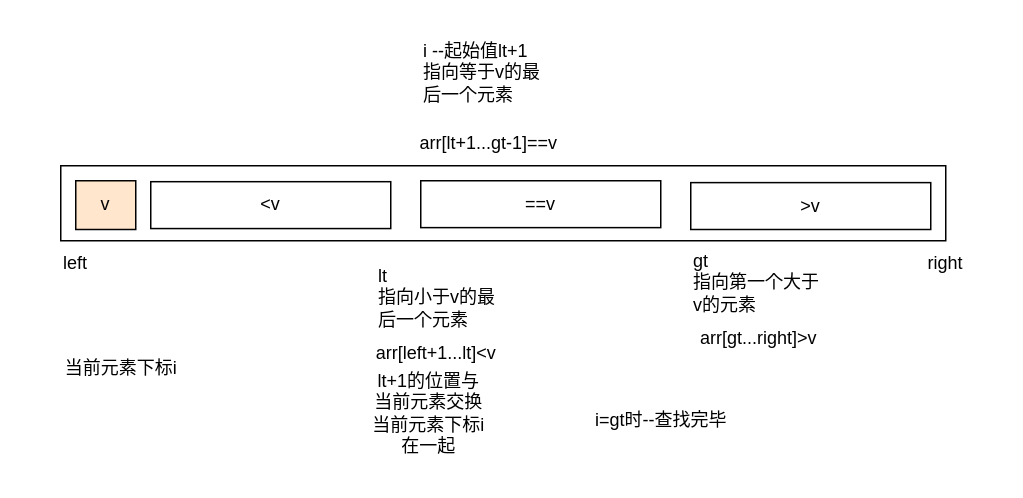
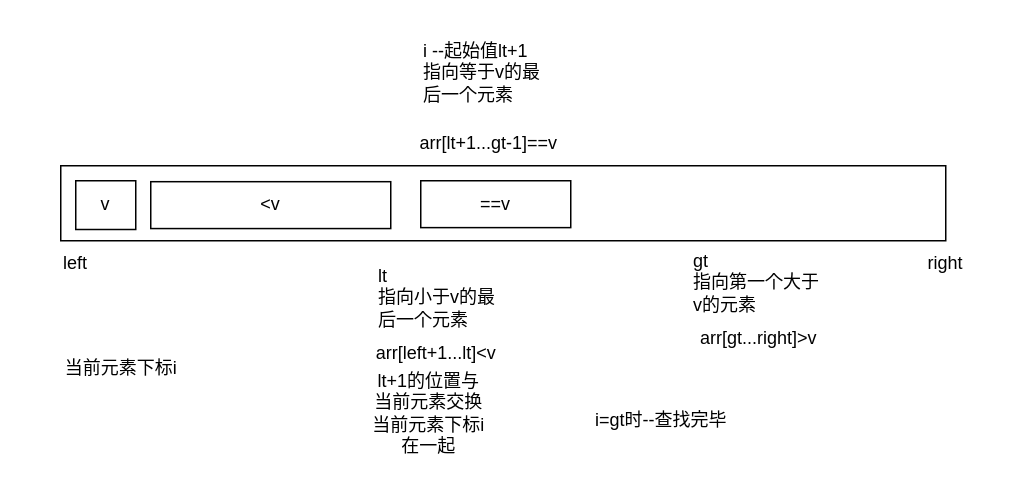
(541, 204) -> (496, 204)
(106, 205) -> (106, 205)
(811, 206) -> none
